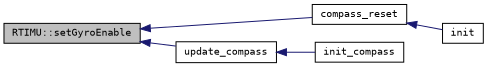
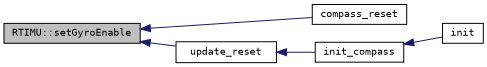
(430, 27) -> (428, 40)
(226, 52) -> (226, 52)
